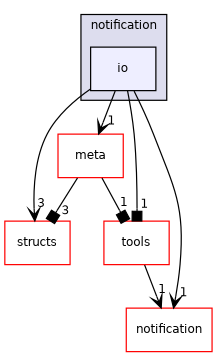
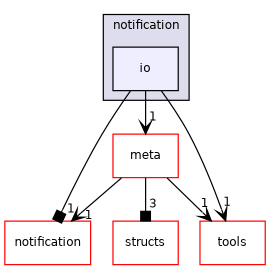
(44, 140) -> none
(135, 149) -> (196, 148)
(174, 190) -> (94, 149)
(111, 194) -> (185, 195)
(151, 281) -> (101, 195)
